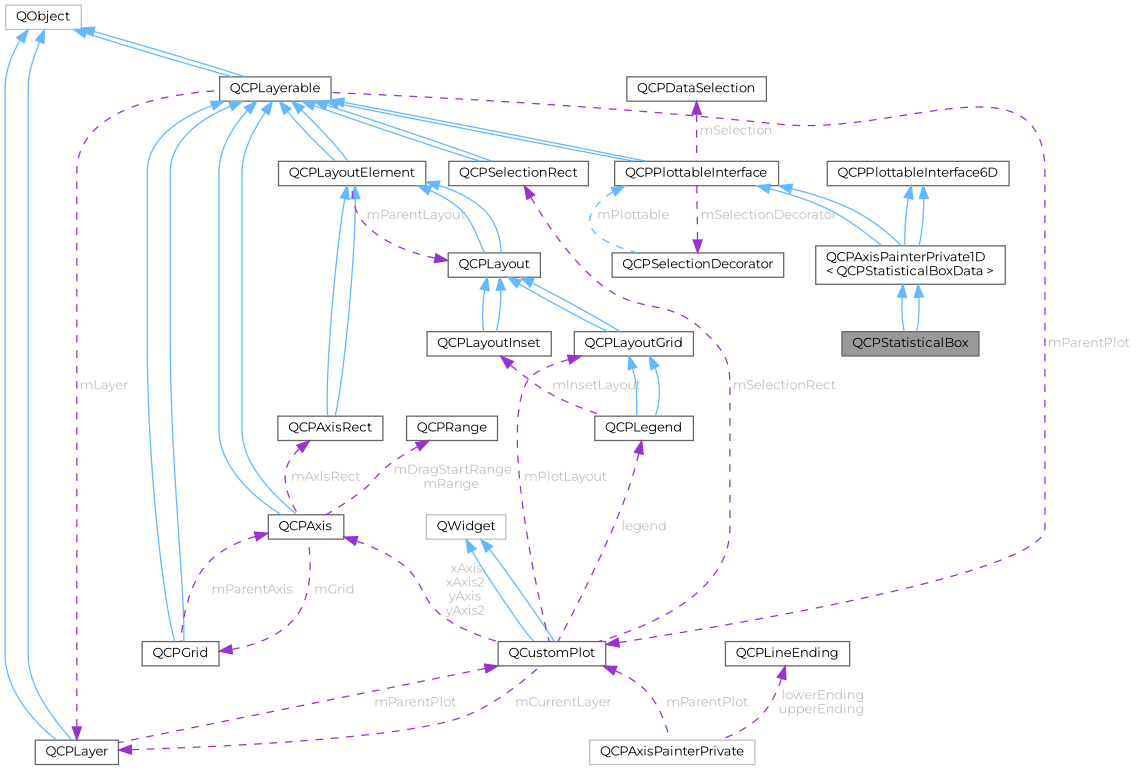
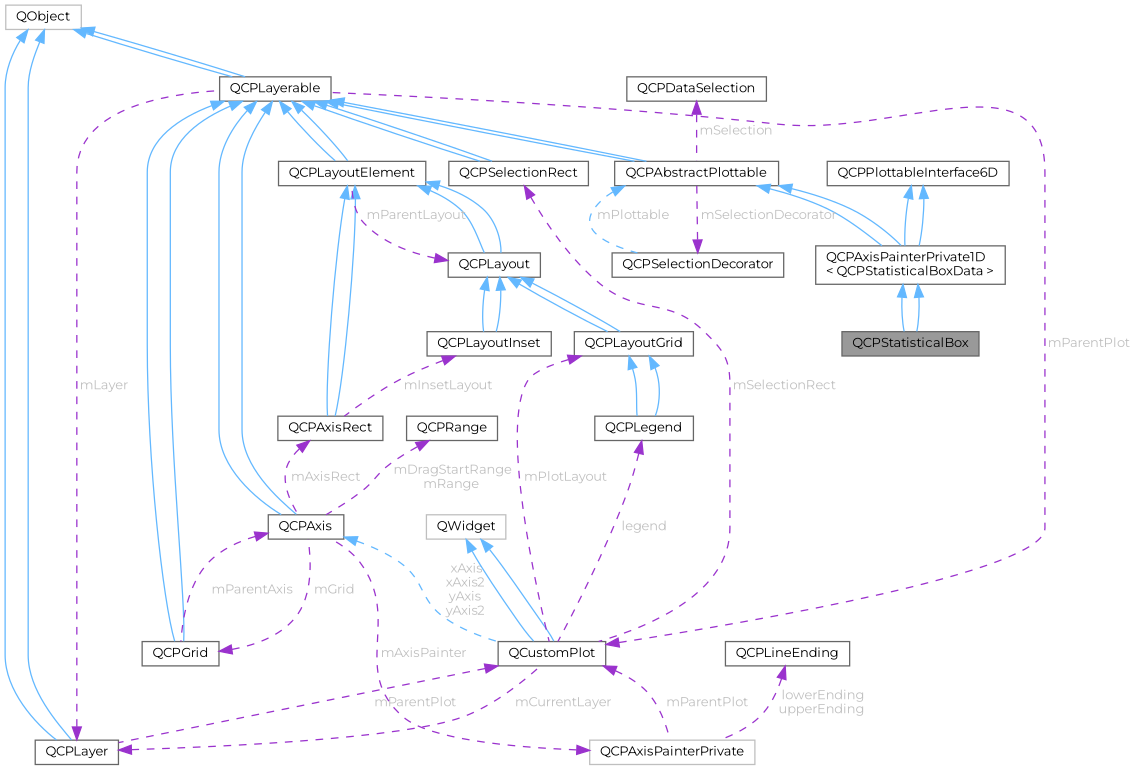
(697, 174) -> (697, 174)
(555, 396) -> (391, 384)
(425, 595) -> (425, 595)
none -> (395, 708)
